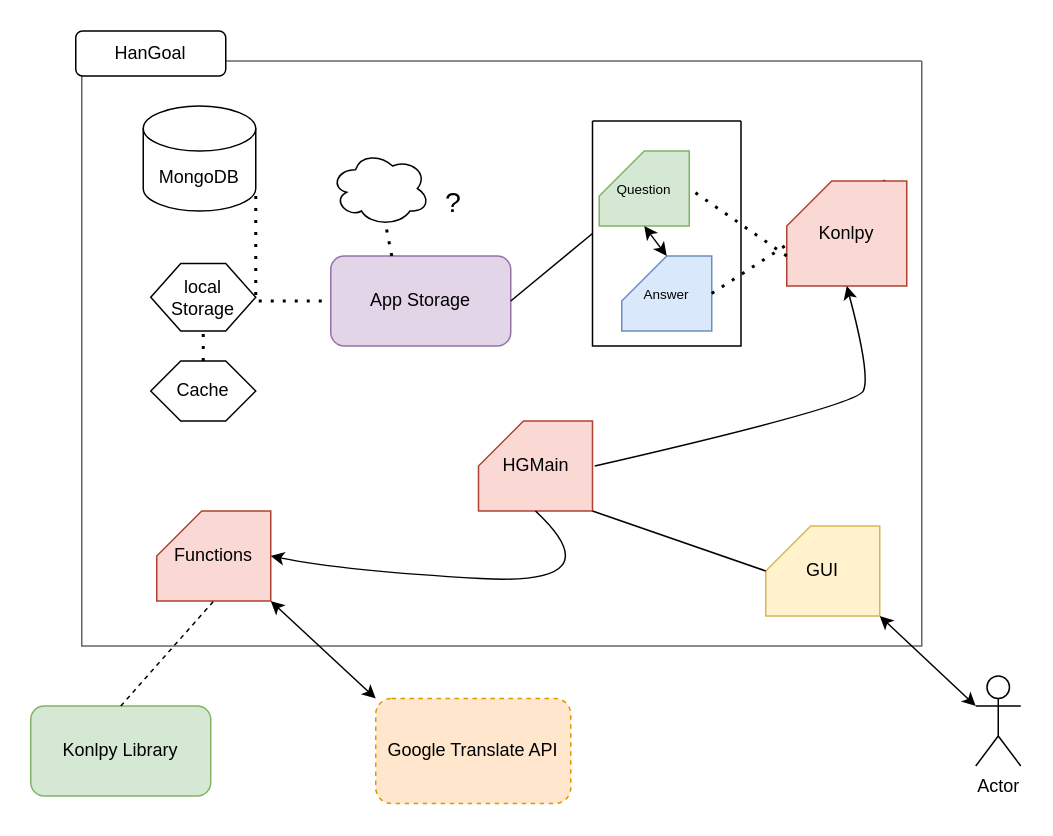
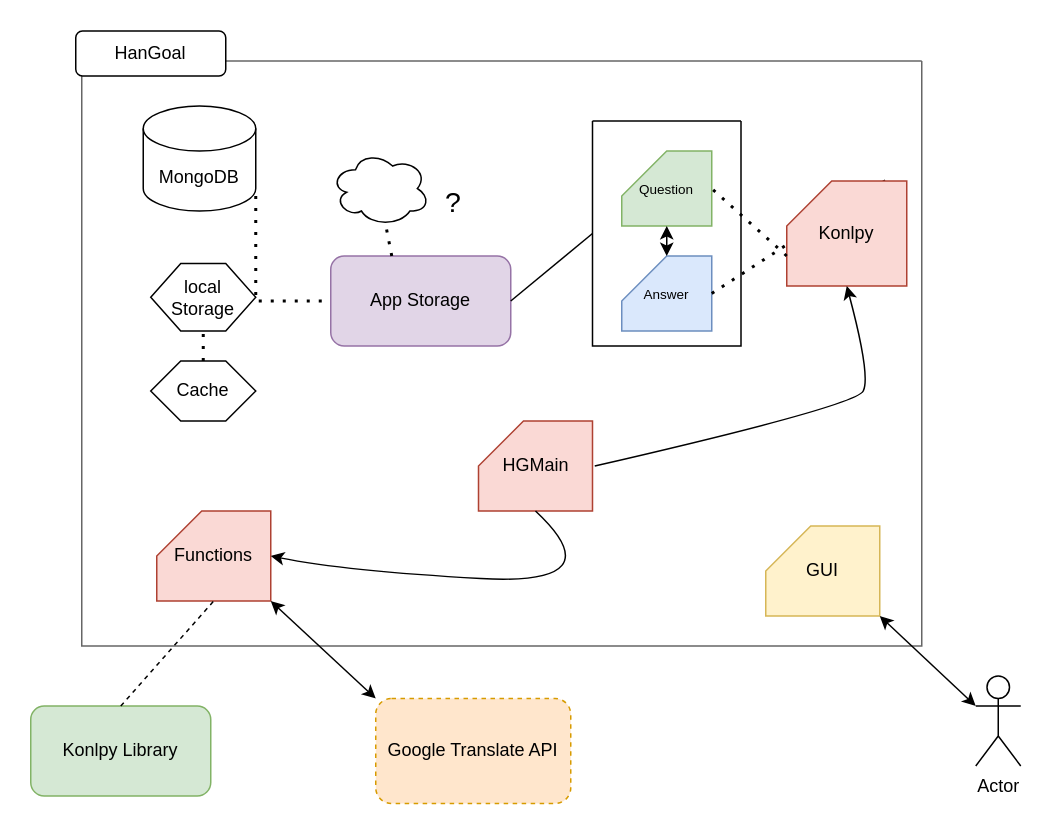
(644, 188) -> (667, 188)
(679, 541) -> none
